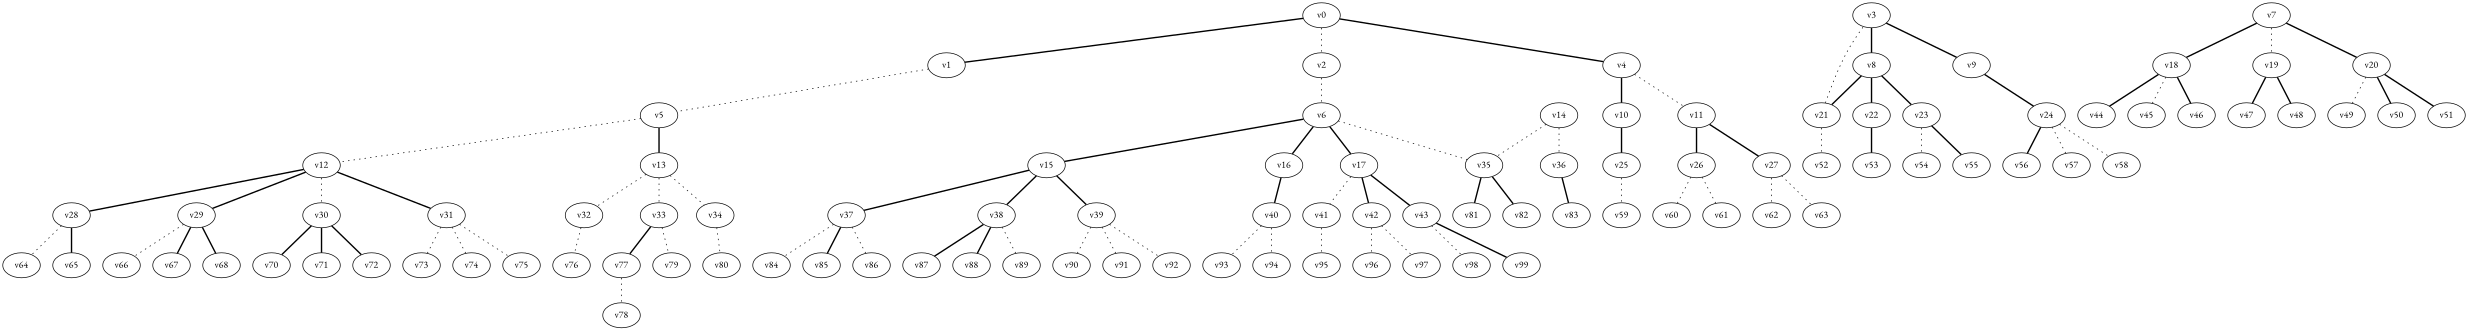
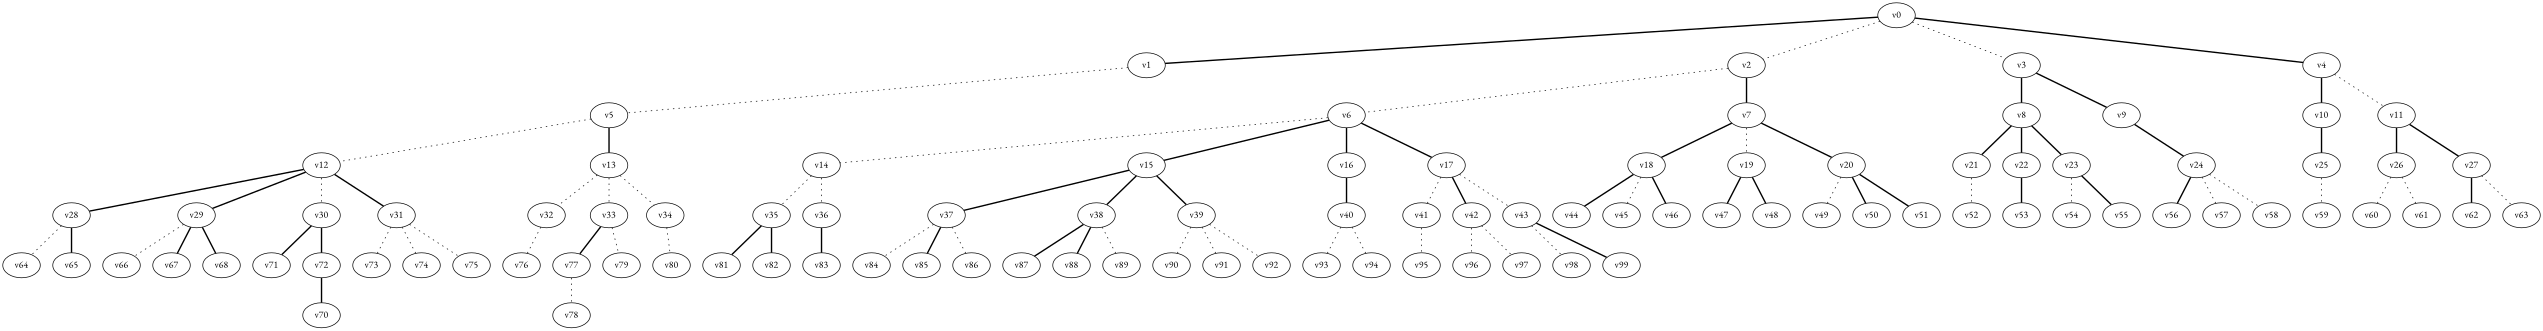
(1841, 63) -> (1959, 40)
none -> (1747, 90)
(1403, 140) -> (1084, 140)
(1390, 190) -> (1484, 190)
(1772, 190) -> (2472, 190)
(297, 240) -> (322, 290)
